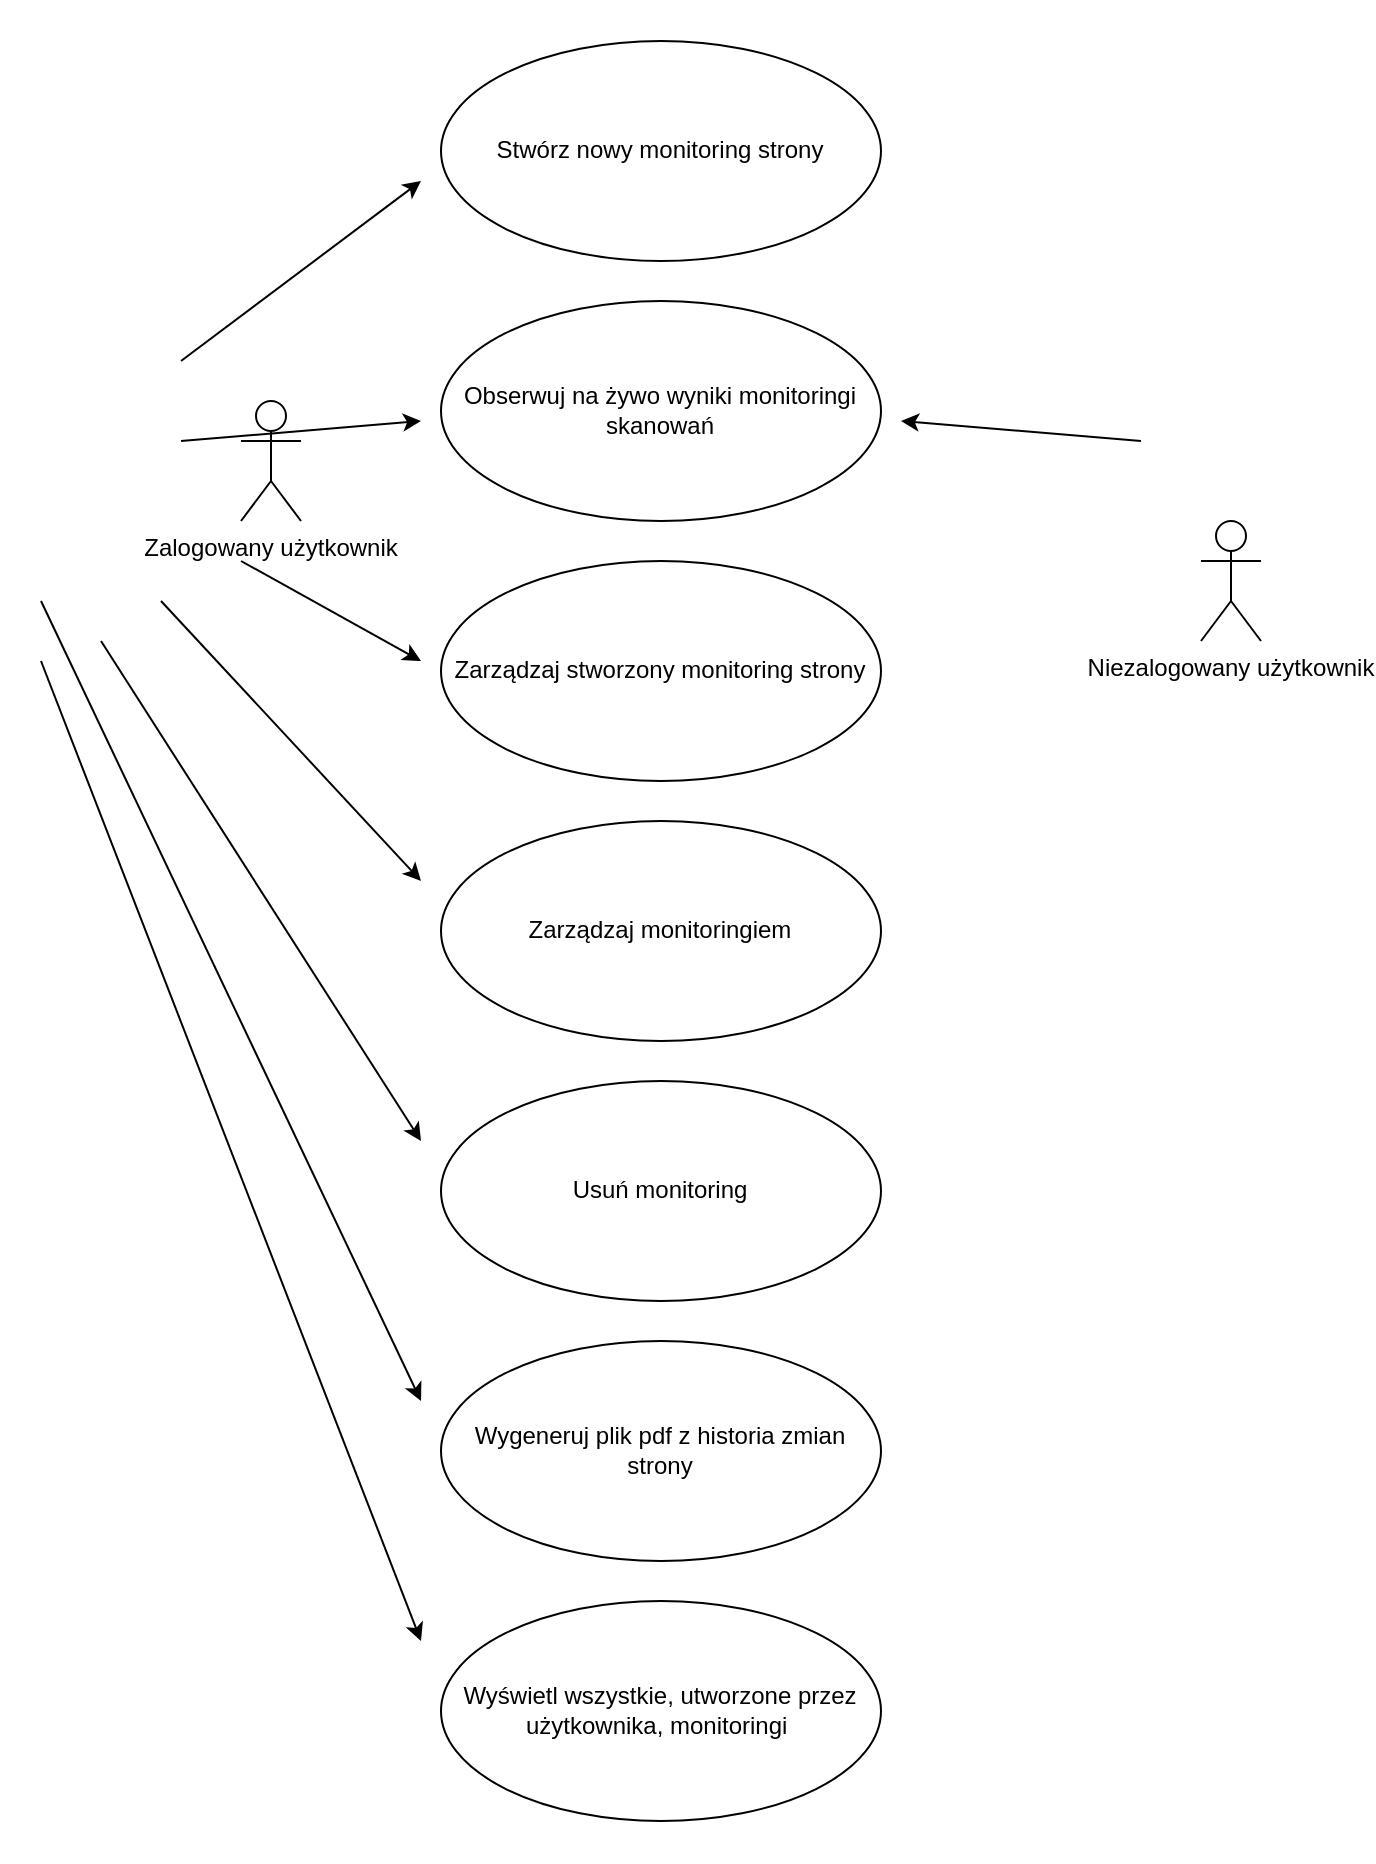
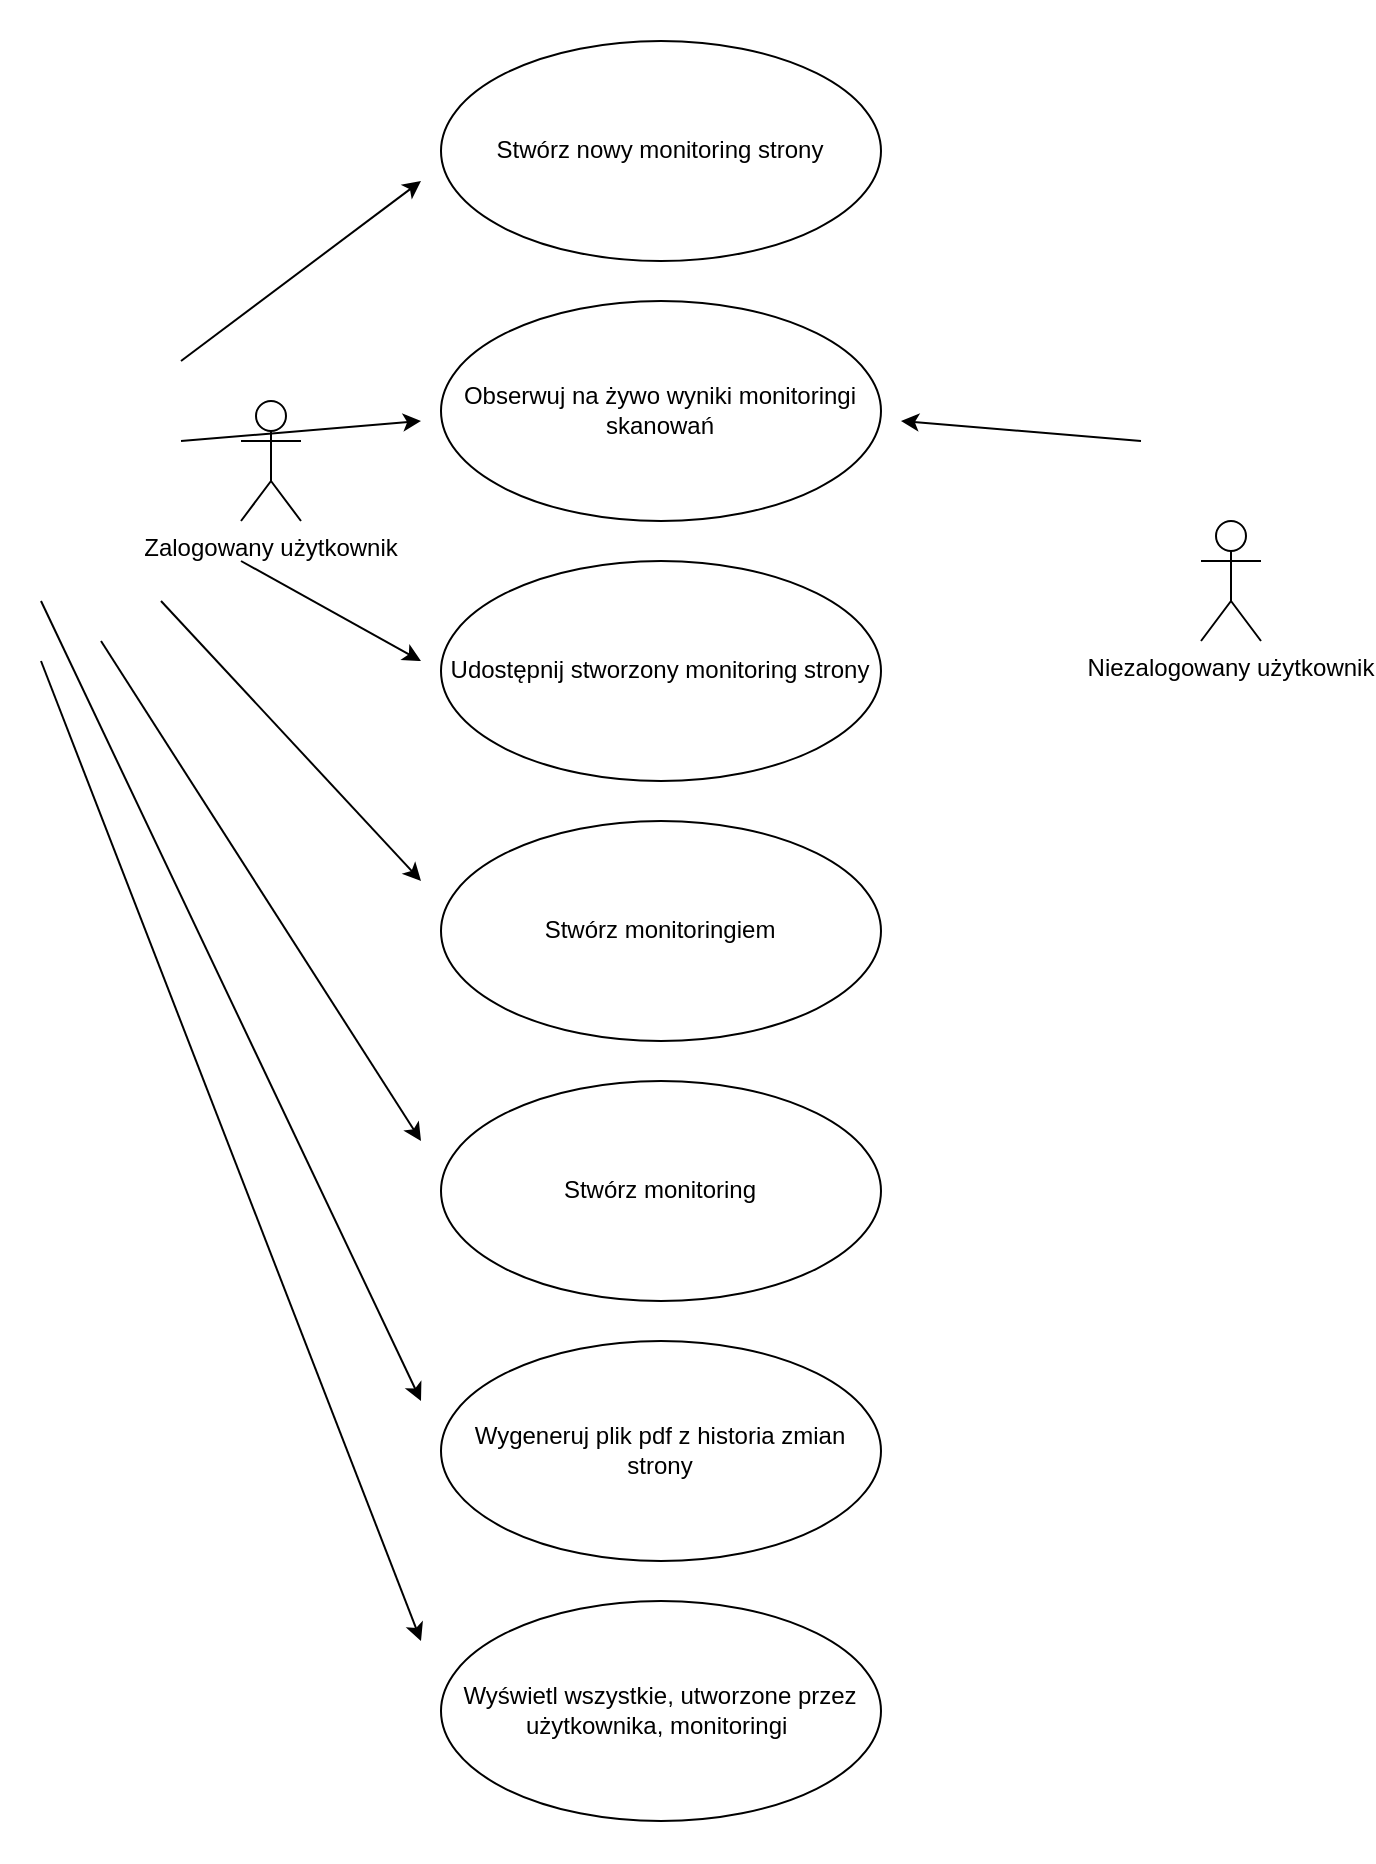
(661, 671) -> (661, 671)
(661, 931) -> (661, 931)
(661, 1191) -> (661, 1191)
